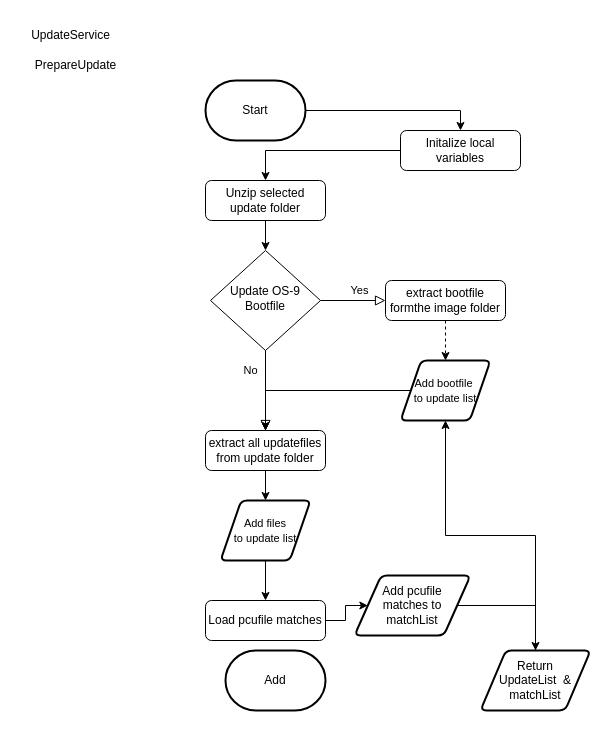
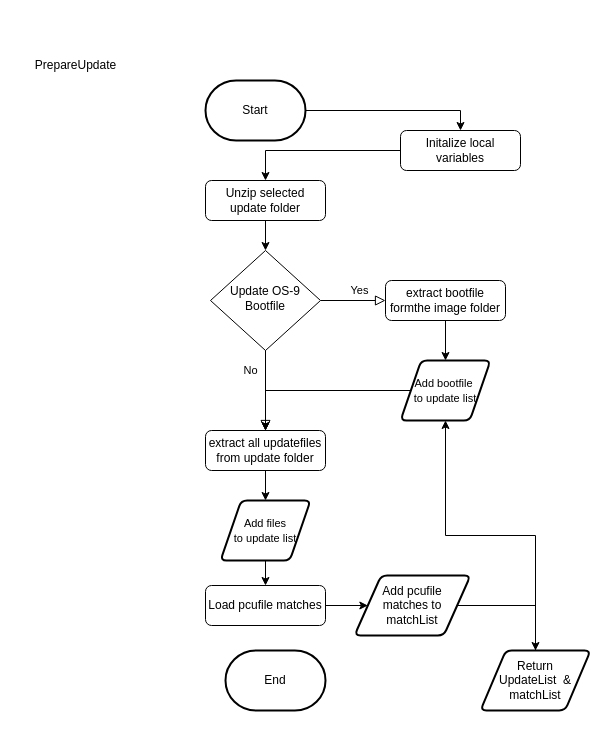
(71, 36) -> none
(446, 337) -> (446, 337)
(266, 621) -> (266, 606)
(276, 681) -> (276, 681)
